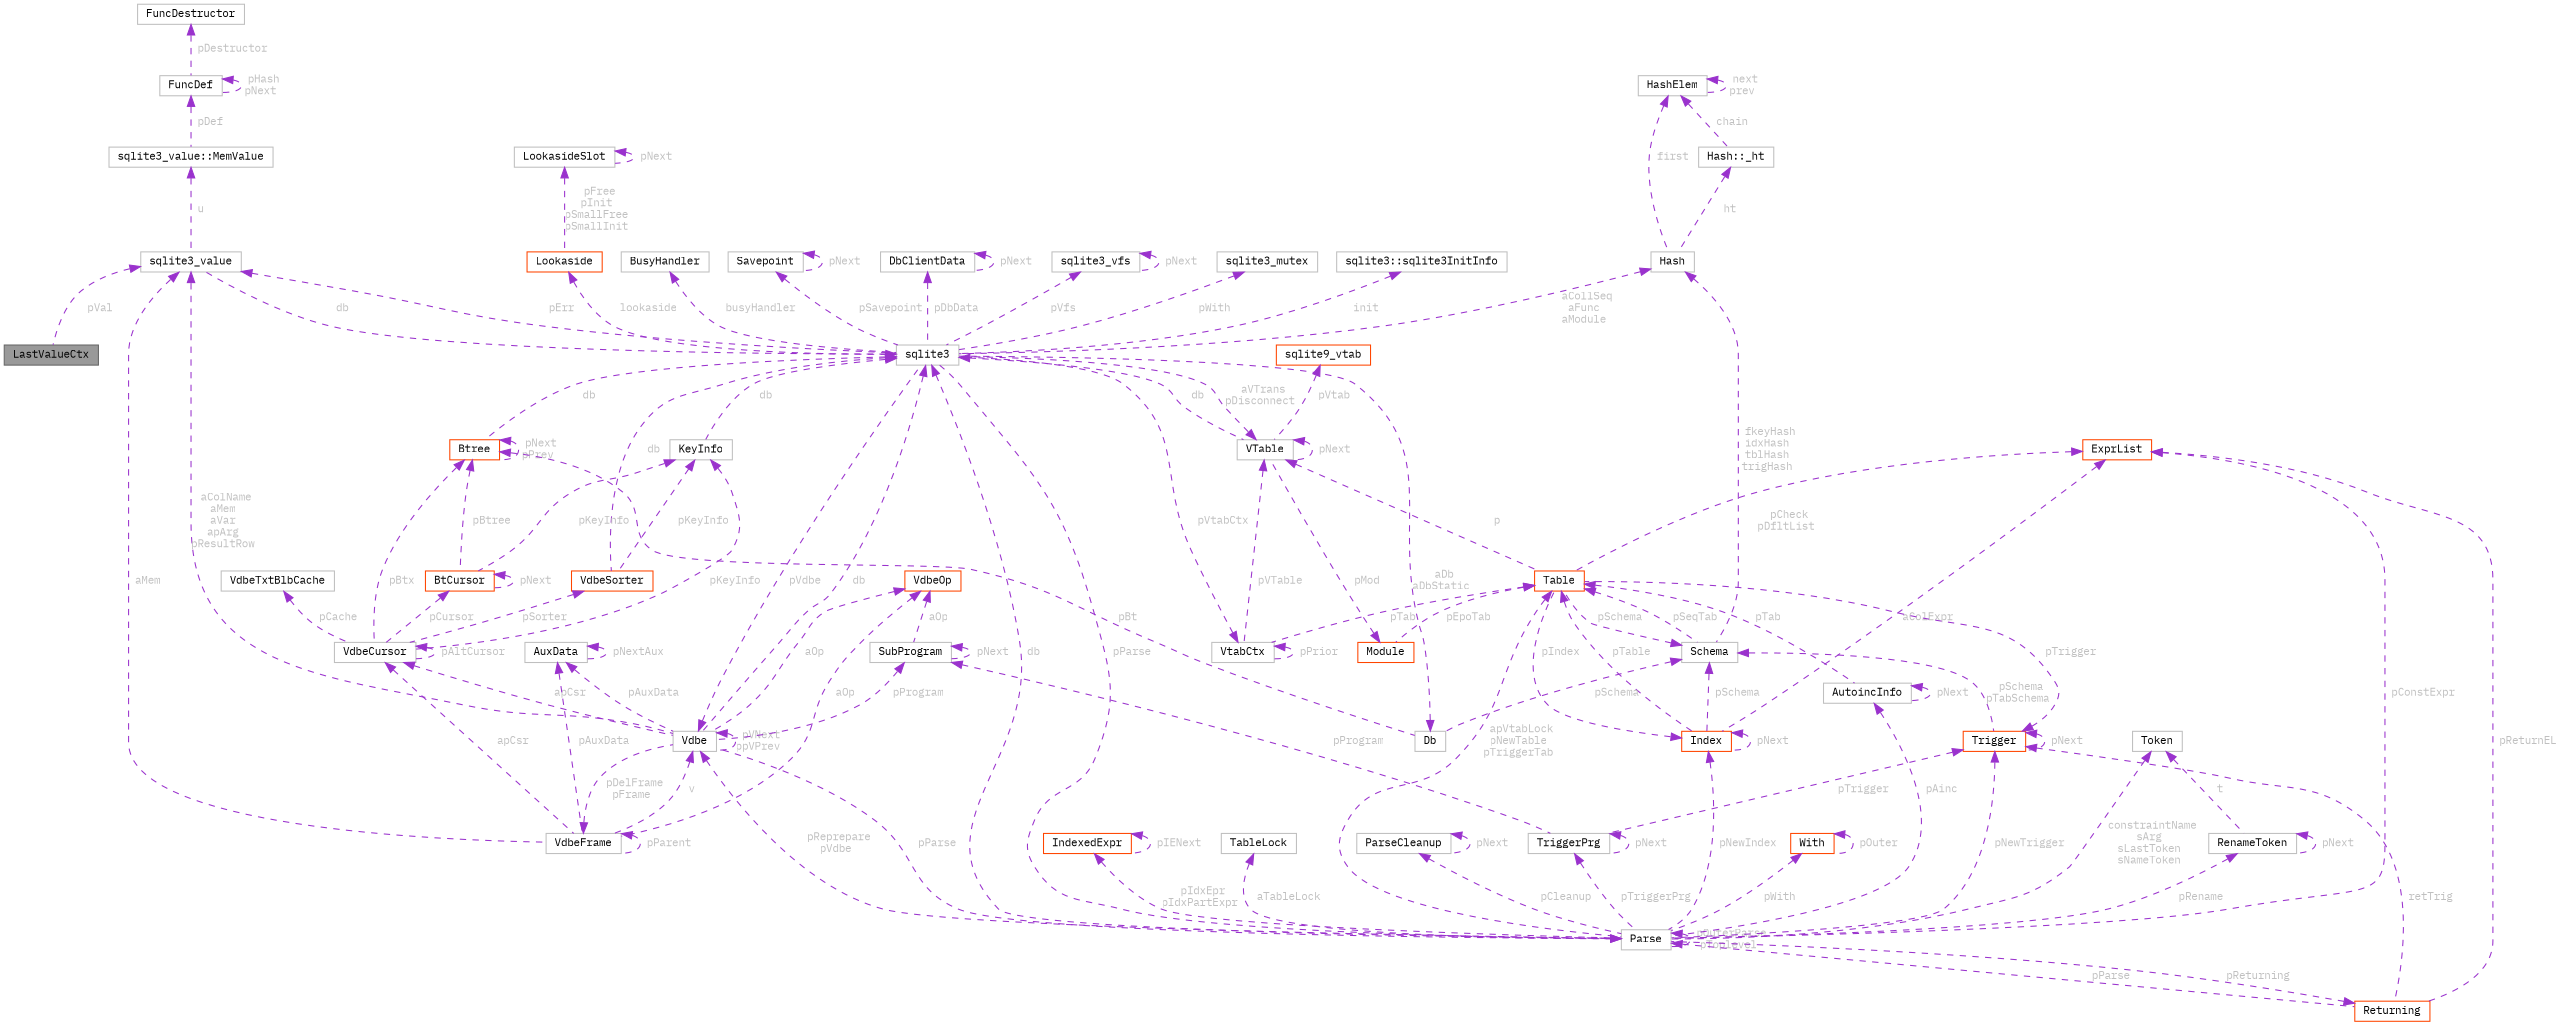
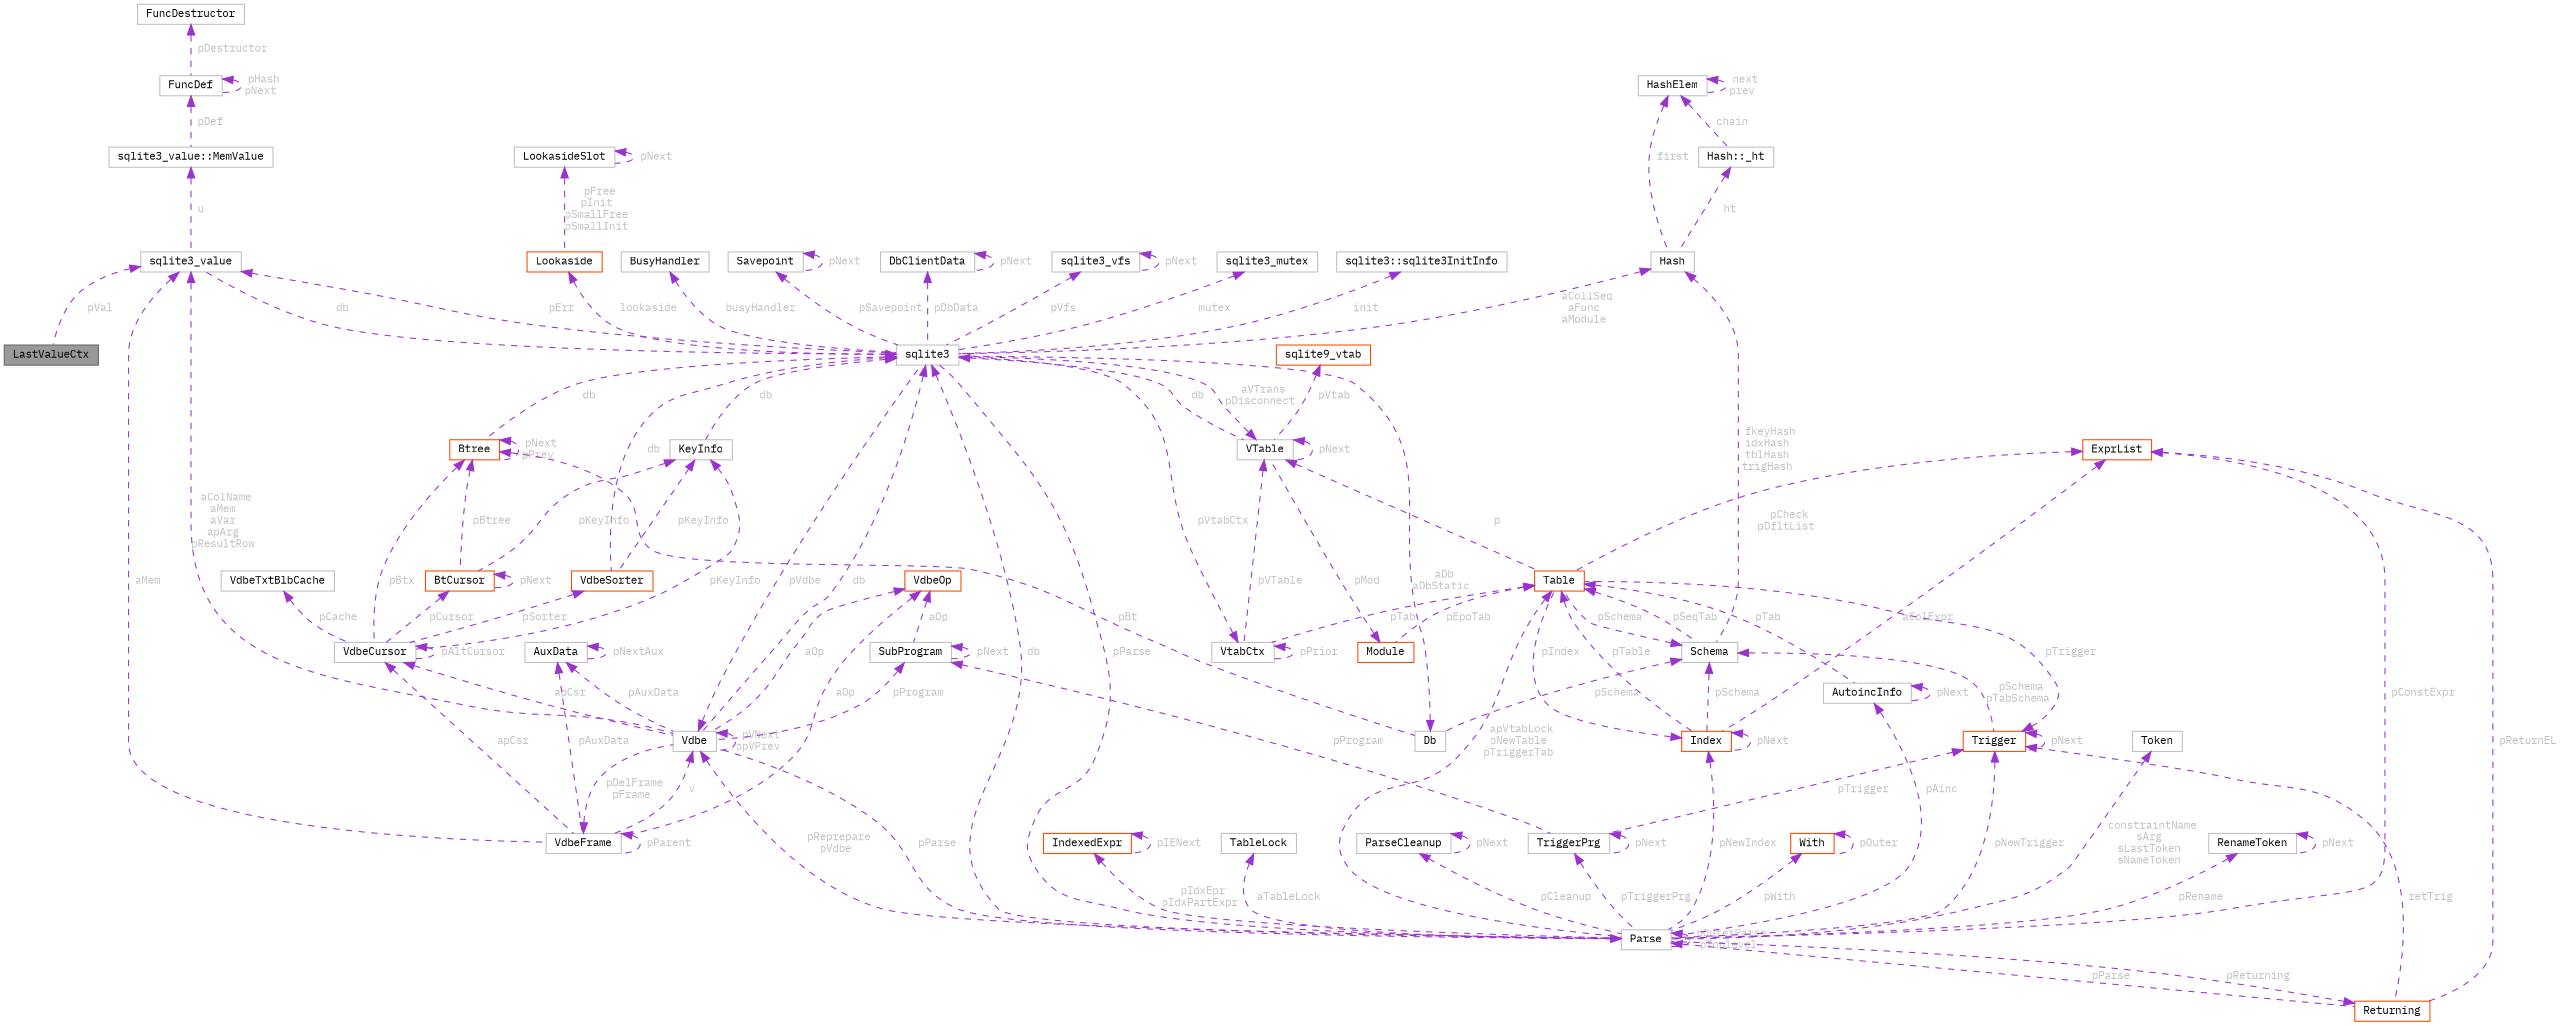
(1212, 309) -> (1212, 309)
(2209, 796) -> none
